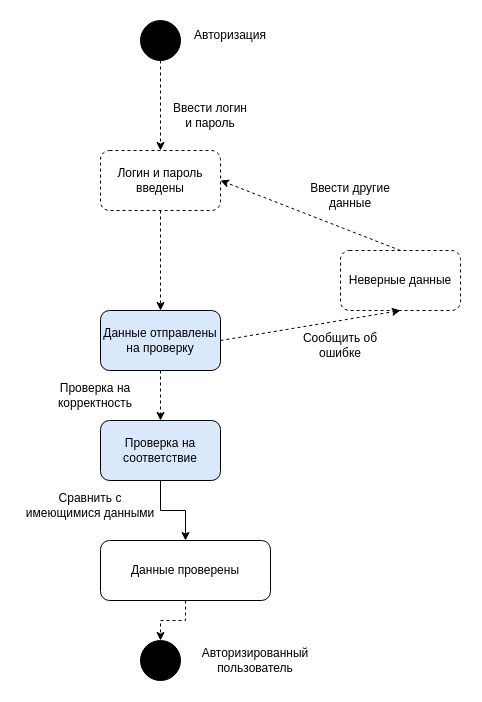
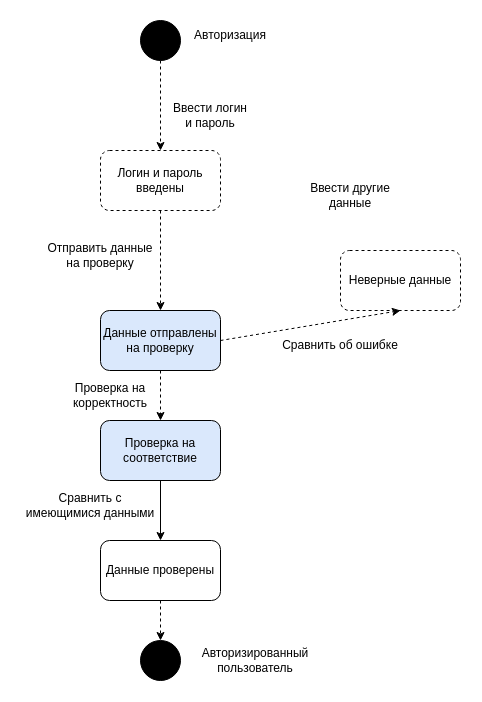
(313, 217) -> none
none -> (101, 256)
(341, 346) -> (341, 346)
(96, 396) -> (111, 396)
(186, 571) -> (161, 571)
